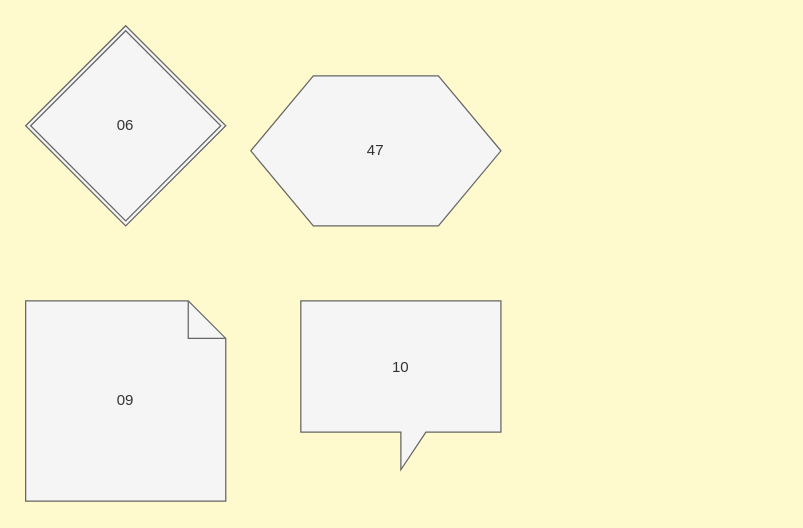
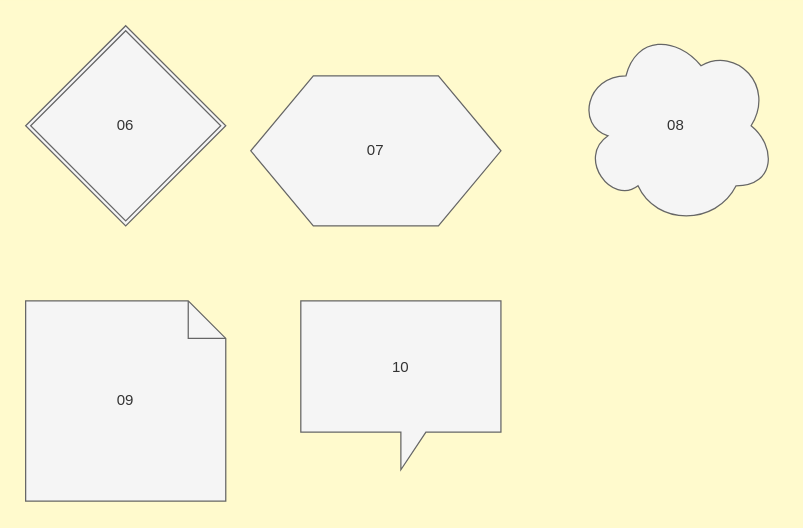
none -> (676, 126)
(376, 151) -> (376, 151)
